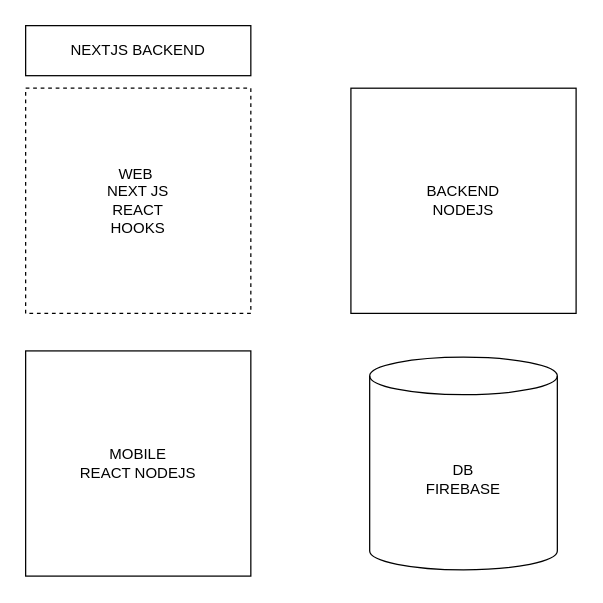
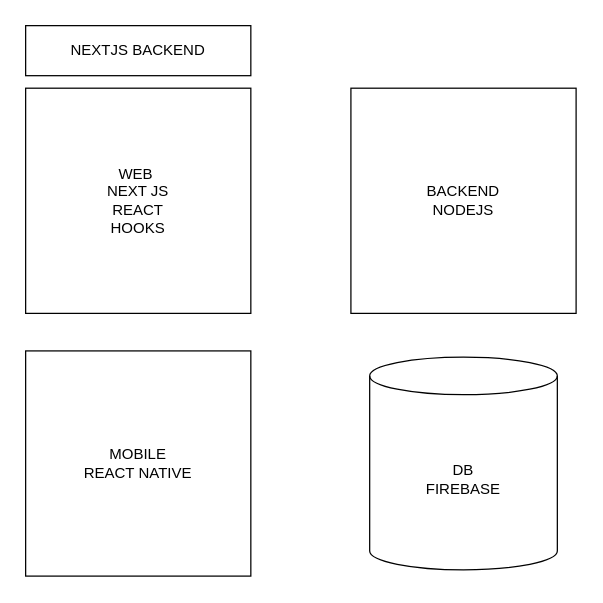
(138, 201) -> (138, 201)
(138, 463) -> (138, 463)
